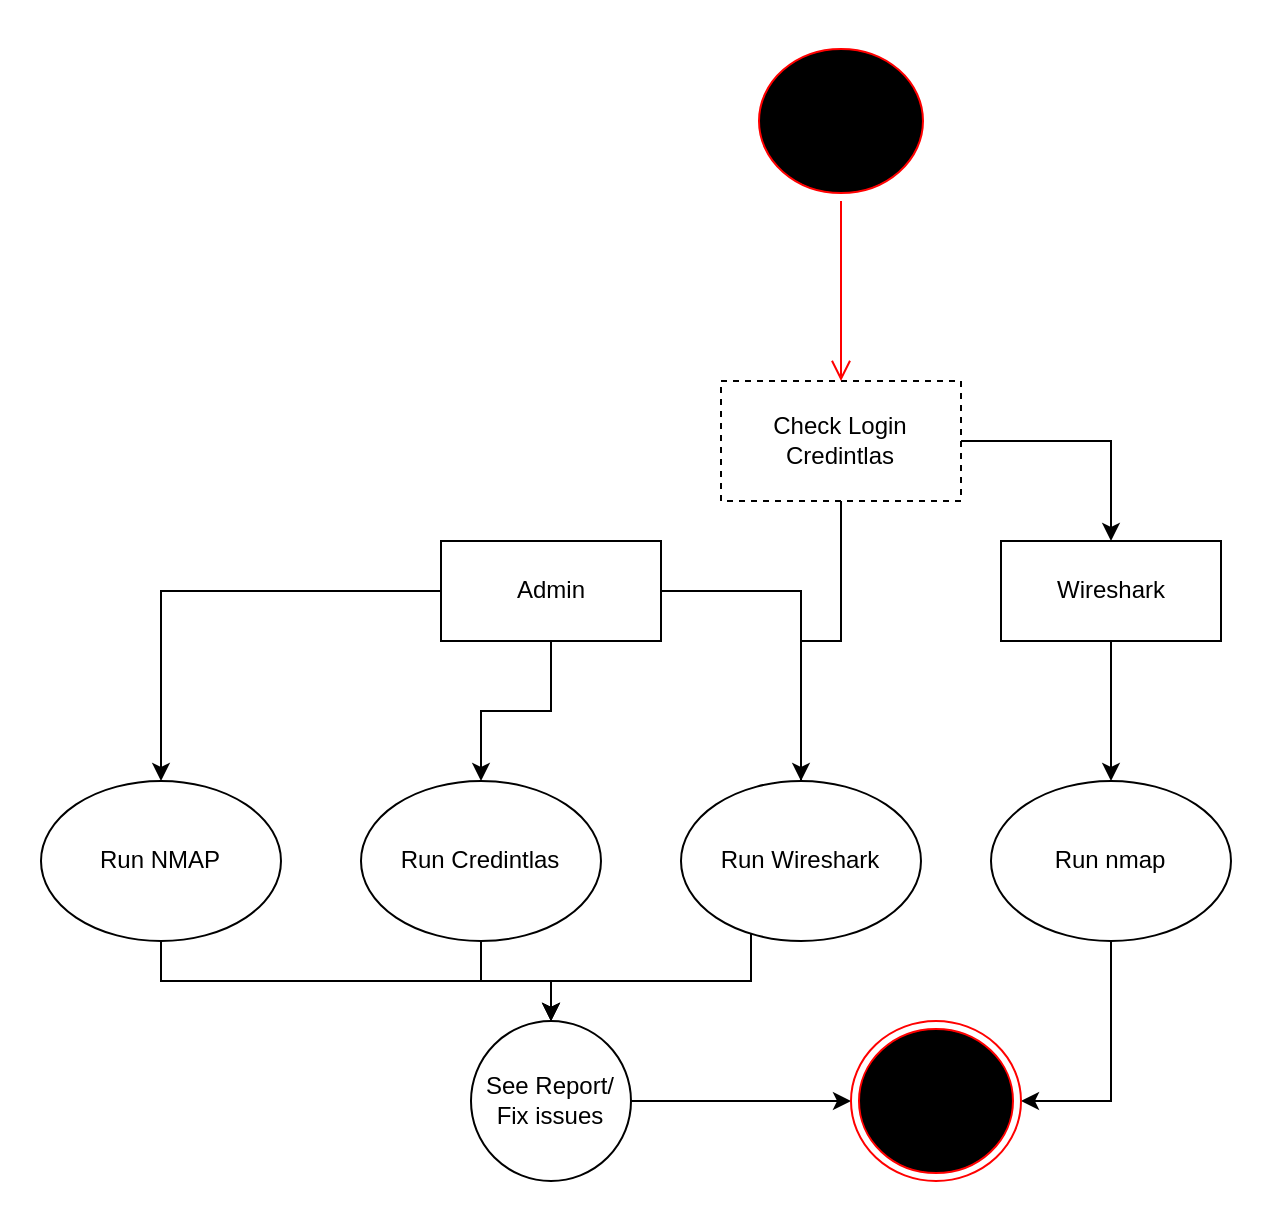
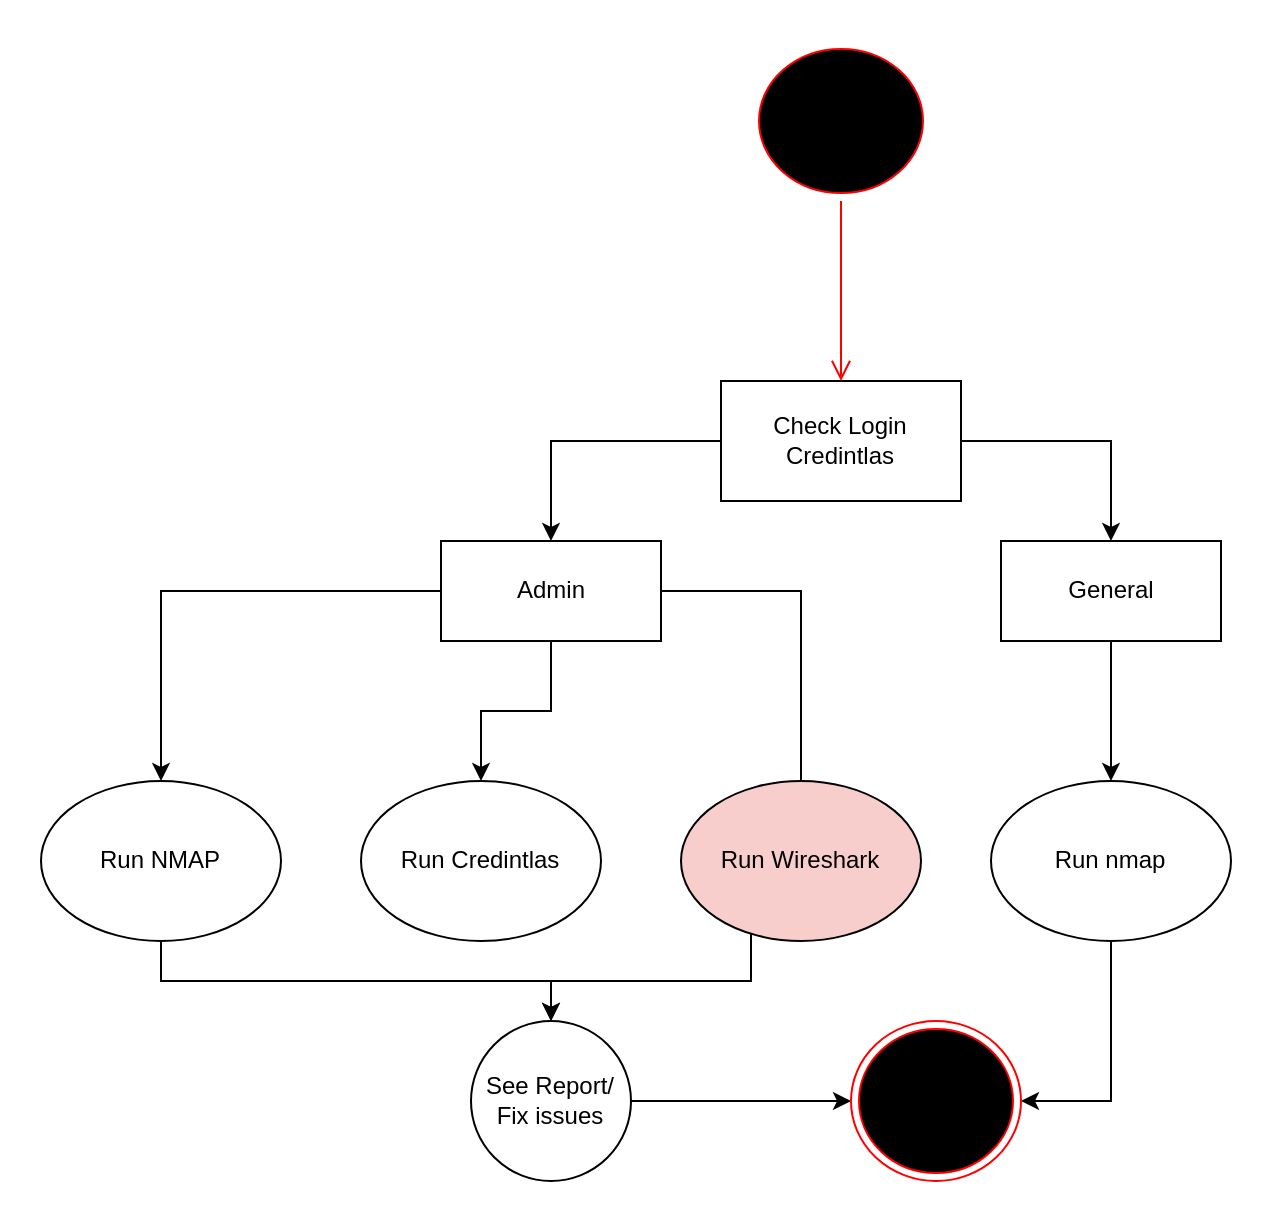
(841, 441) -> (841, 441)
(841, 589) -> (593, 441)
(1112, 591) -> (1112, 591)
(801, 861) -> (801, 861)
(481, 959) -> none
